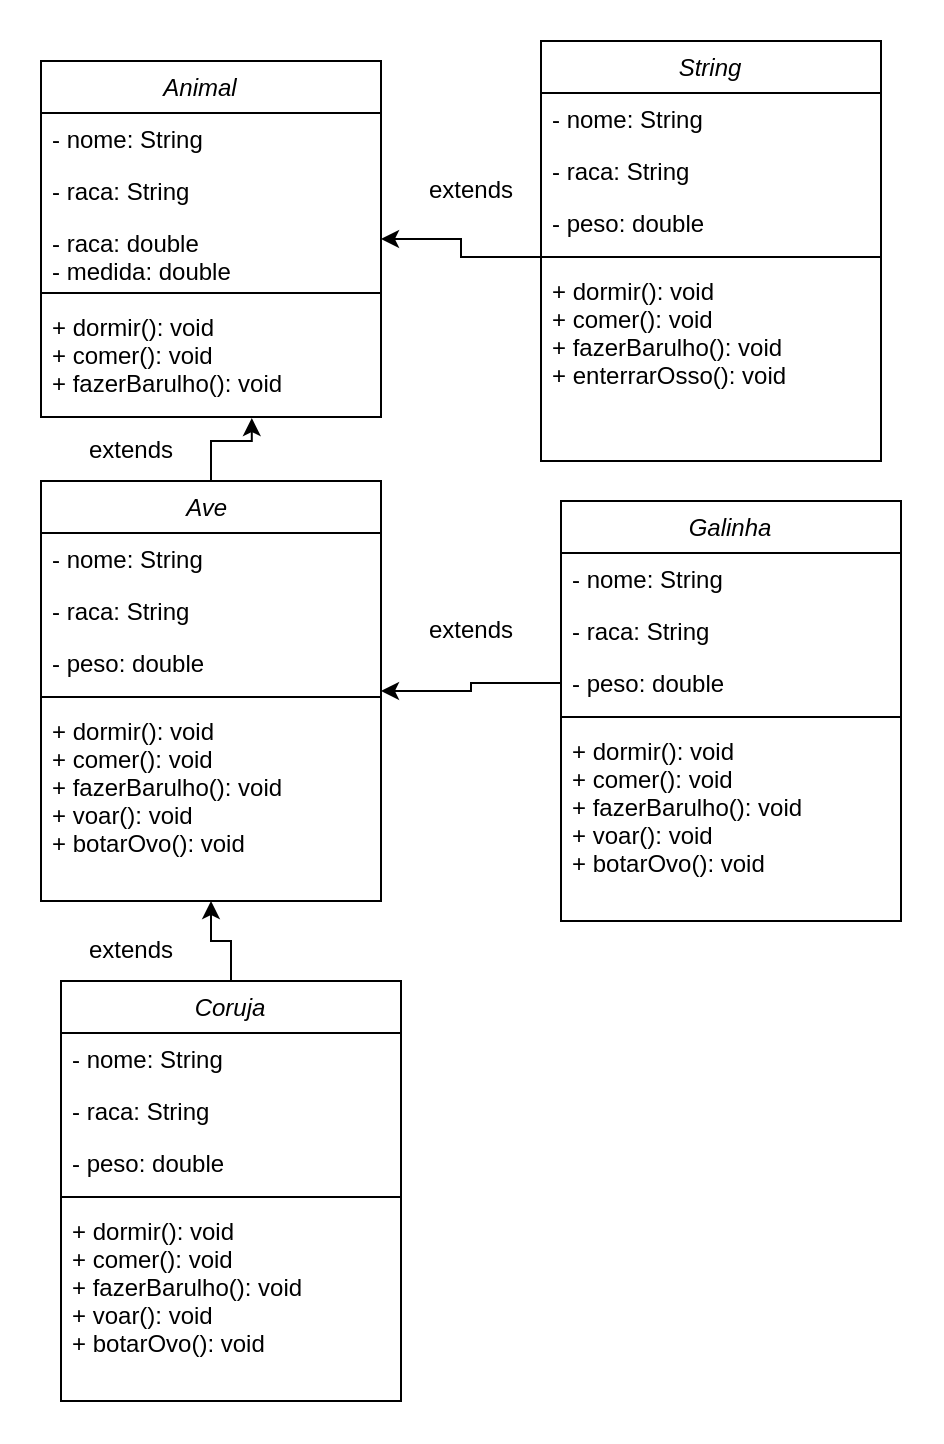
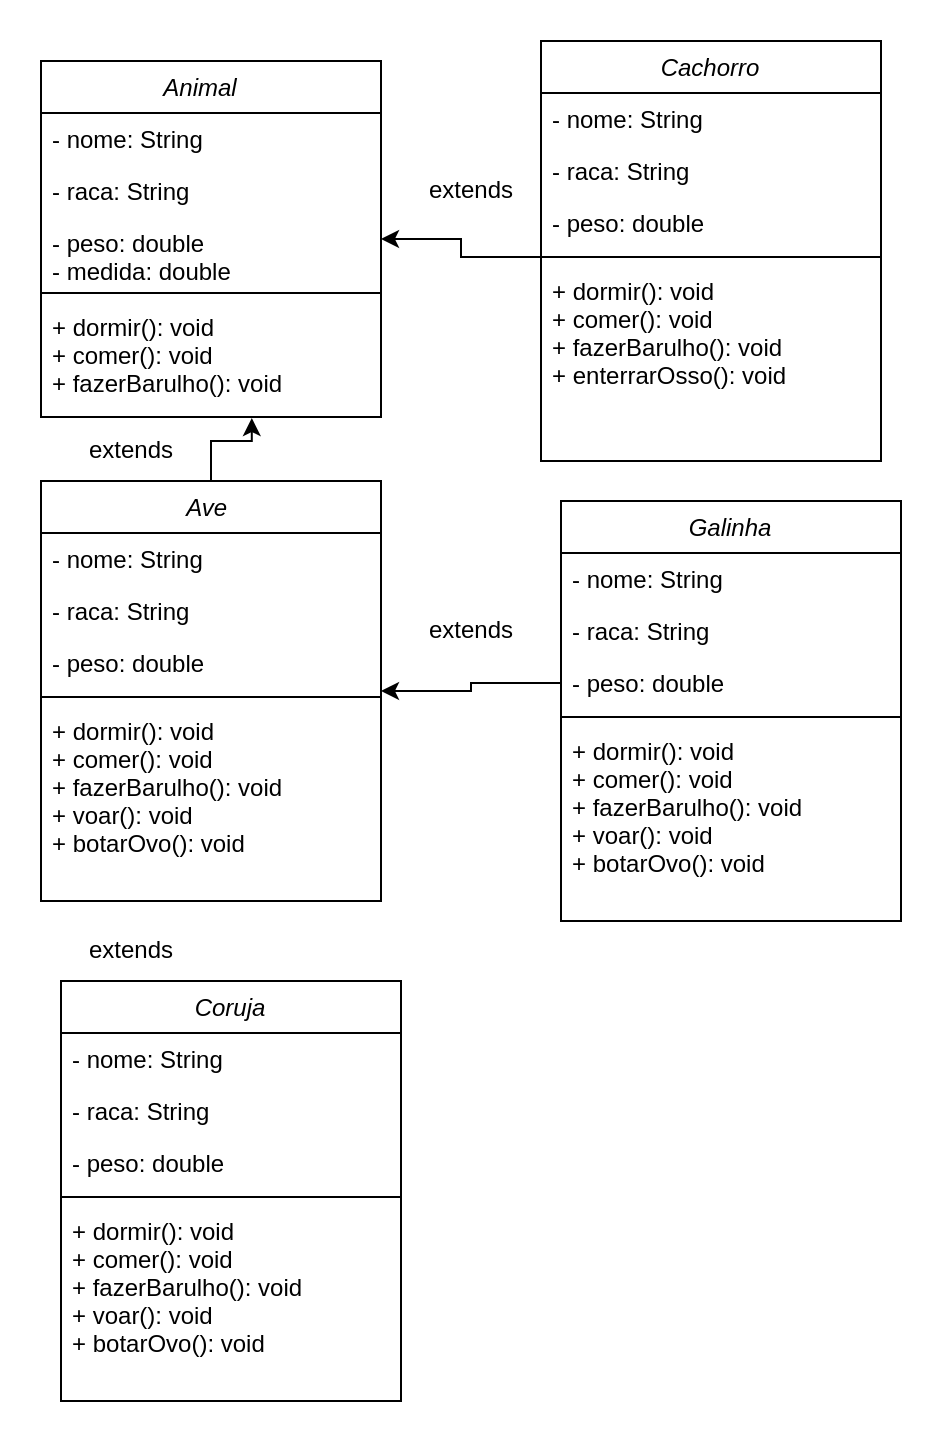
(710, 68) -> (710, 68)
(134, 244) -> (134, 244)
(228, 941) -> none
